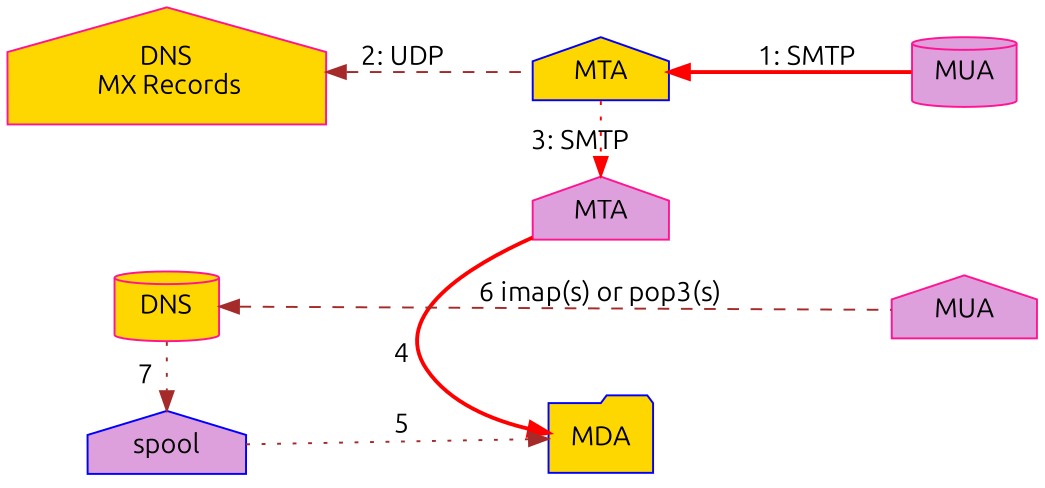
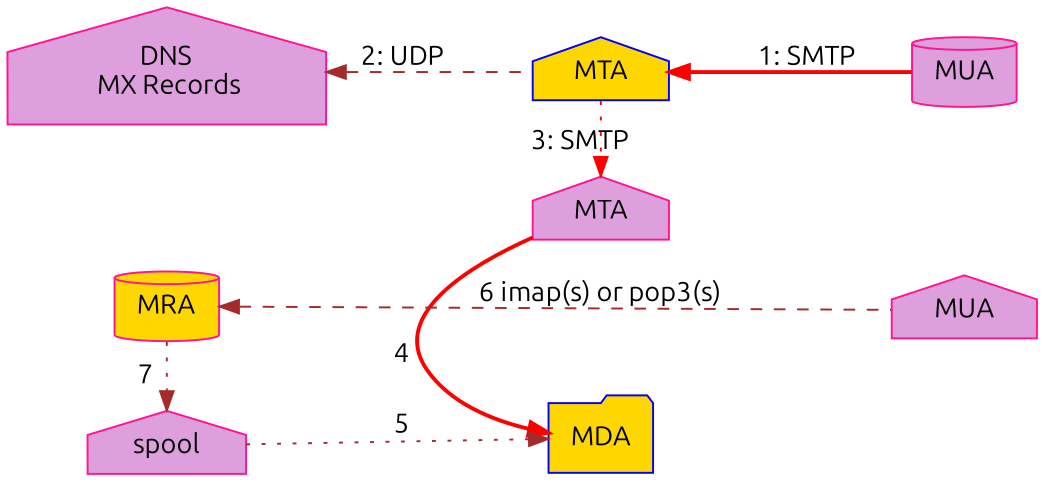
(167, 72) -> (167, 72)
(167, 306) -> (167, 306)
(167, 446) -> (167, 446)
